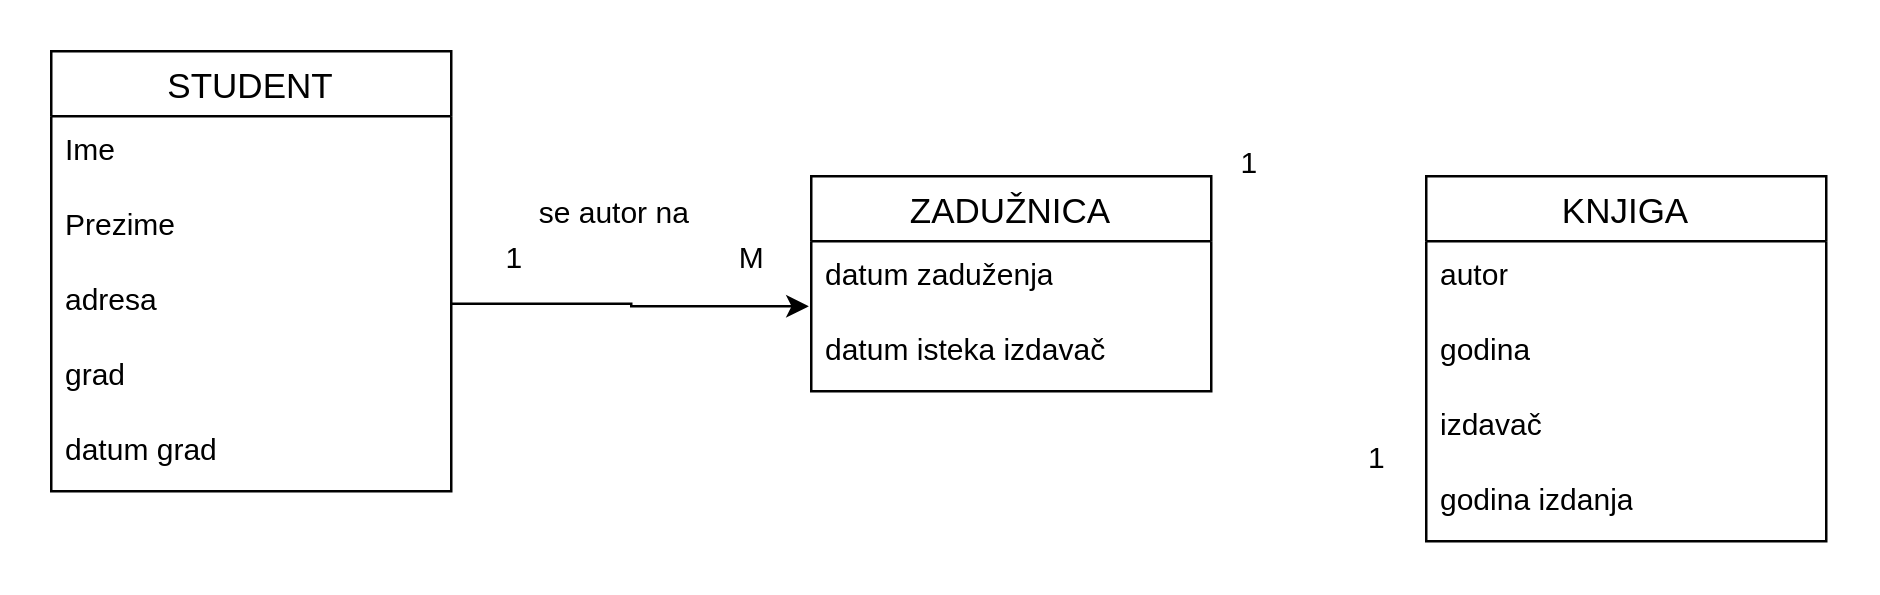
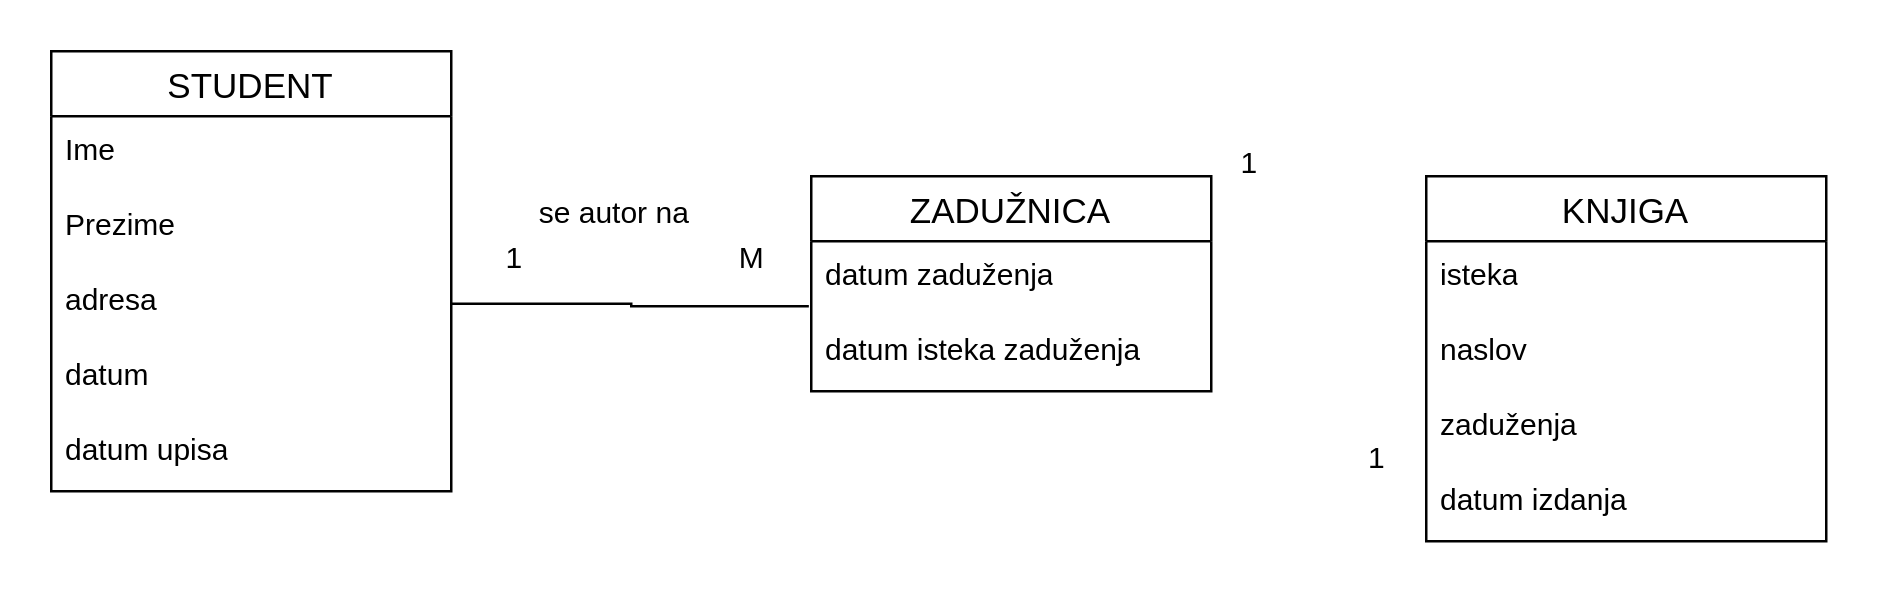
(1483, 277) -> (1488, 277)
(790, 306) -> (797, 306)
(979, 352) -> (999, 352)
(1488, 352) -> (1488, 352)
(100, 377) -> (108, 377)
(1496, 427) -> (1517, 427)
(146, 452) -> (151, 452)
(1547, 502) -> (1543, 502)
